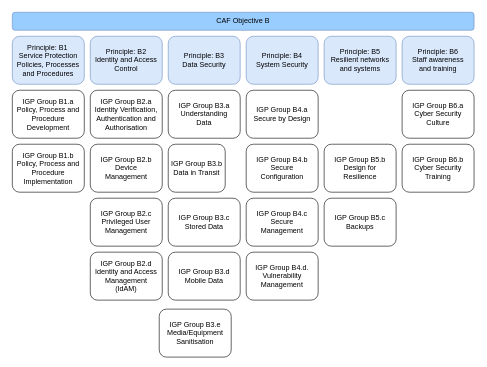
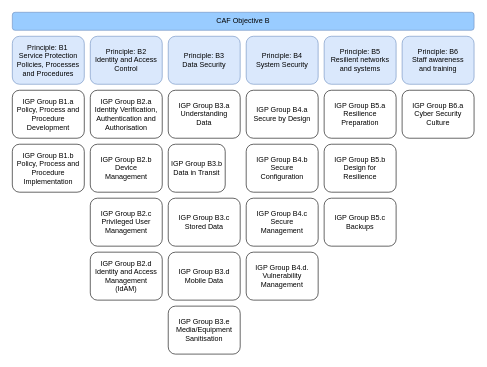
none -> (360, 114)
(438, 168) -> none
(195, 333) -> (204, 330)
